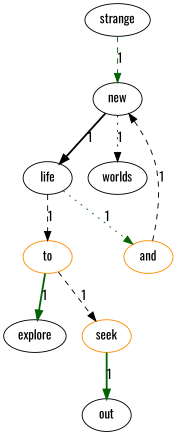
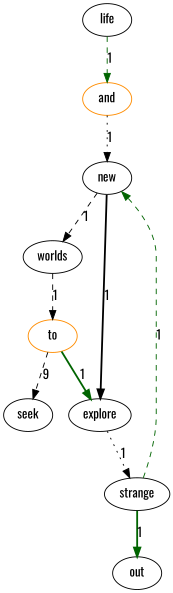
(118, 134) -> (83, 213)
(86, 135) -> (104, 292)
(158, 179) -> (107, 134)
(48, 213) -> (53, 292)
(94, 215) -> (107, 55)
(84, 297) -> (46, 376)
(107, 336) -> (28, 415)
(107, 371) -> (137, 529)
none -> (116, 450)
